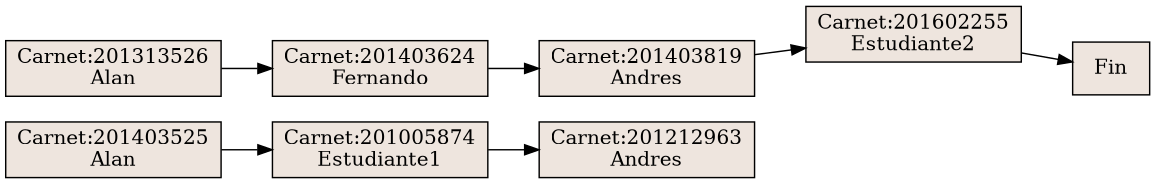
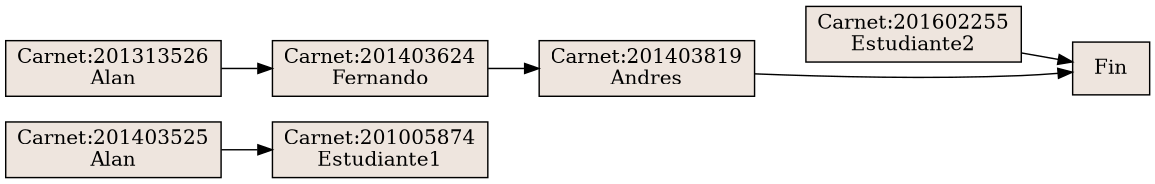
(773, 52) -> (906, 77)
(647, 150) -> none
